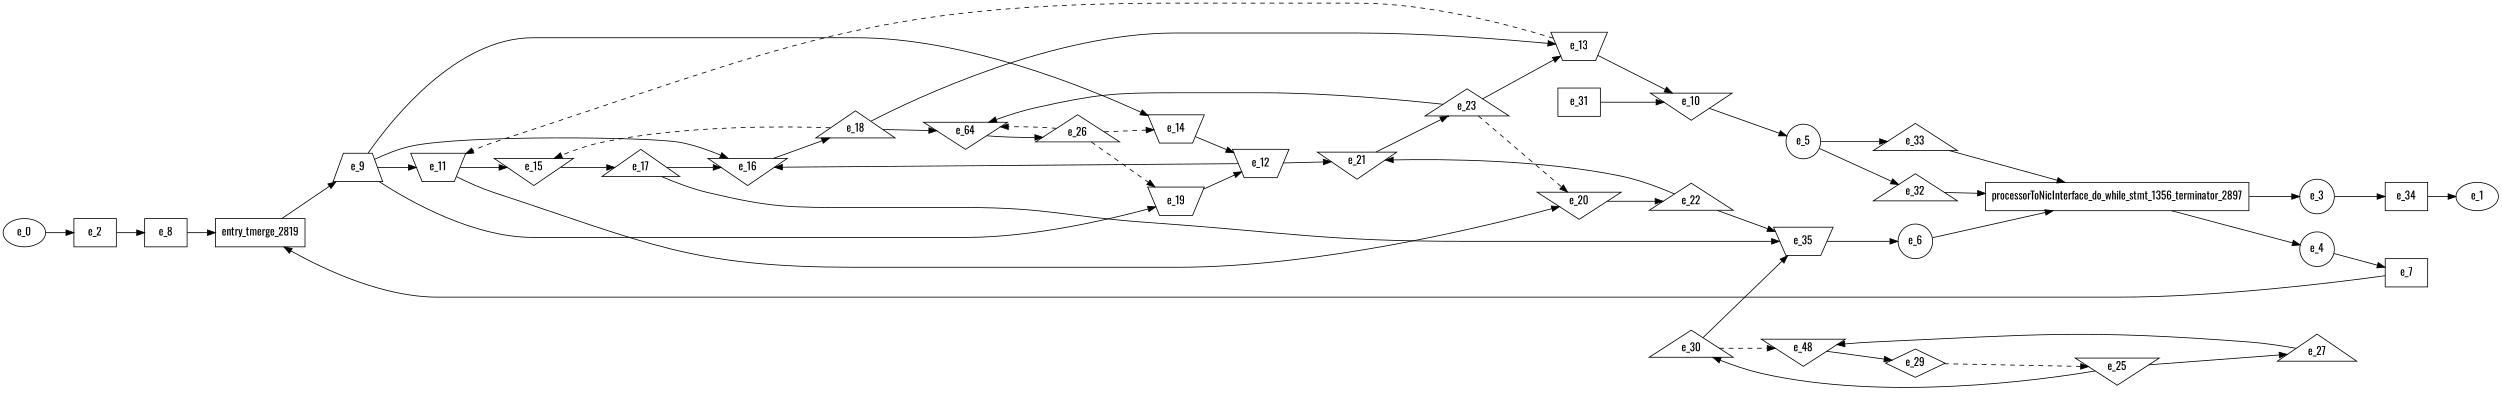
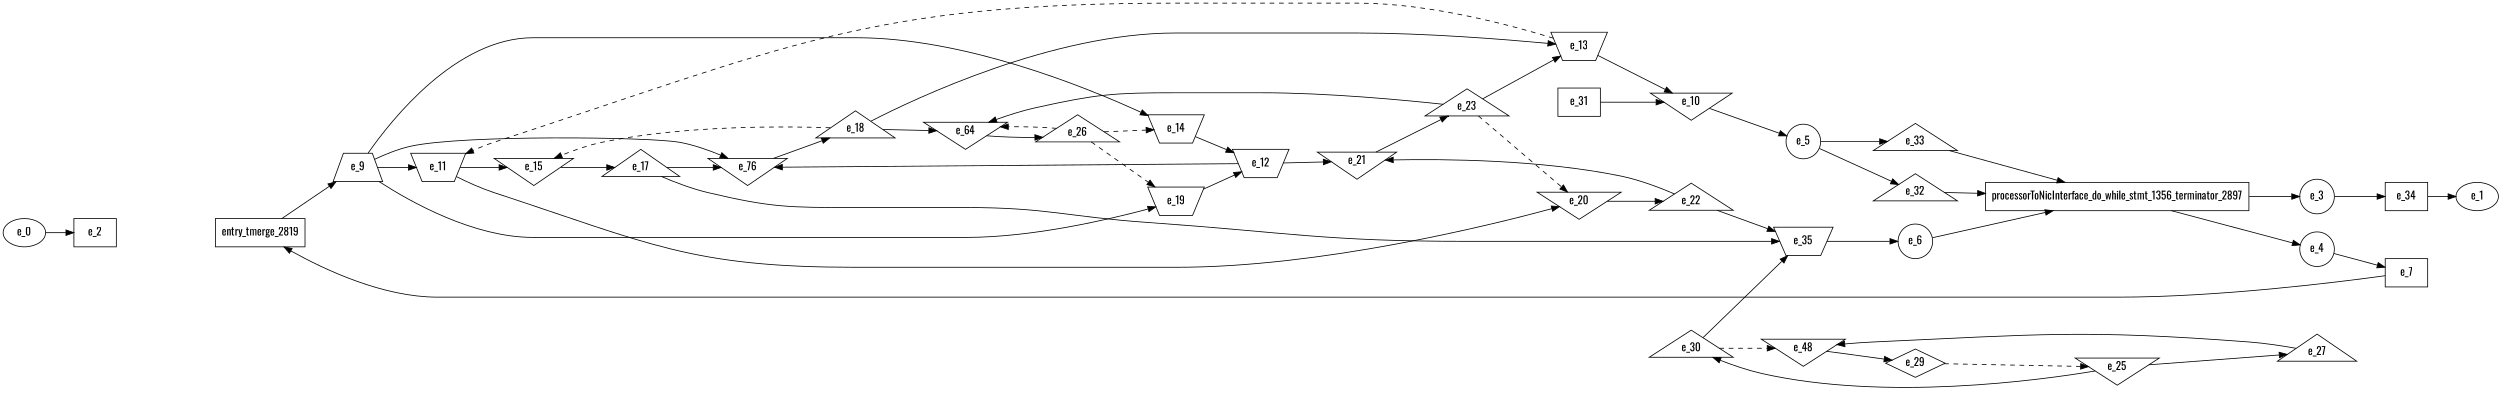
(748, 167) -> (748, 167)
(166, 233) -> none
